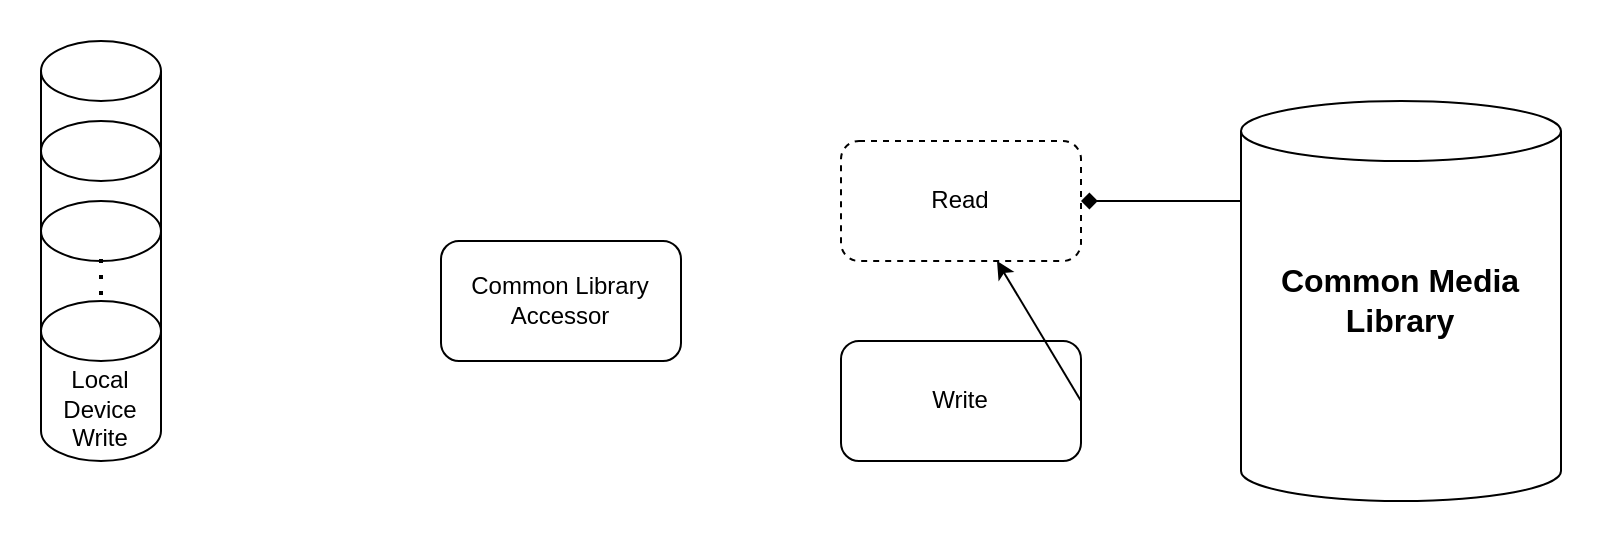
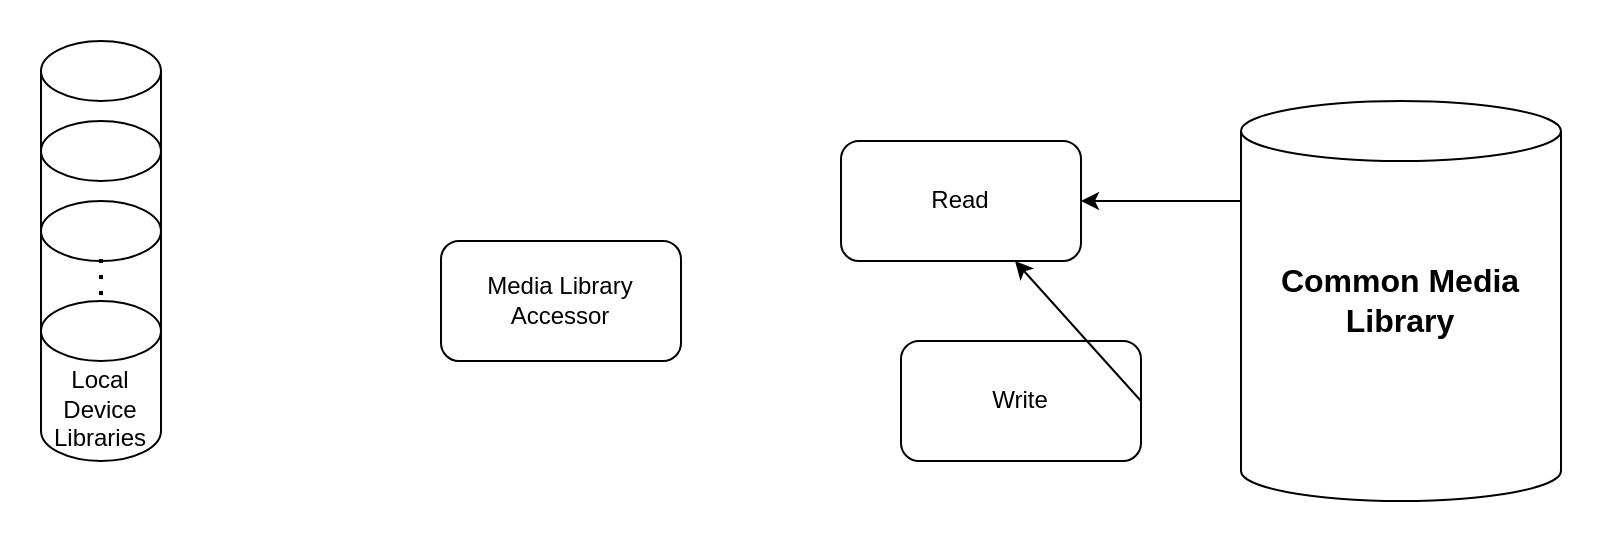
(961, 201) -> (961, 201)
(1097, 201) -> (1096, 201)
(561, 301) -> (561, 301)
(101, 381) -> (101, 381)
(961, 401) -> (1021, 401)
